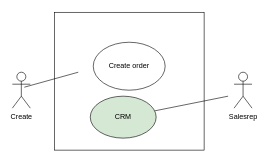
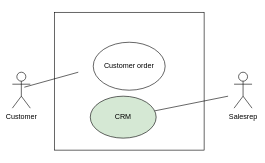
(129, 66) -> (129, 66)
(22, 117) -> (22, 117)
